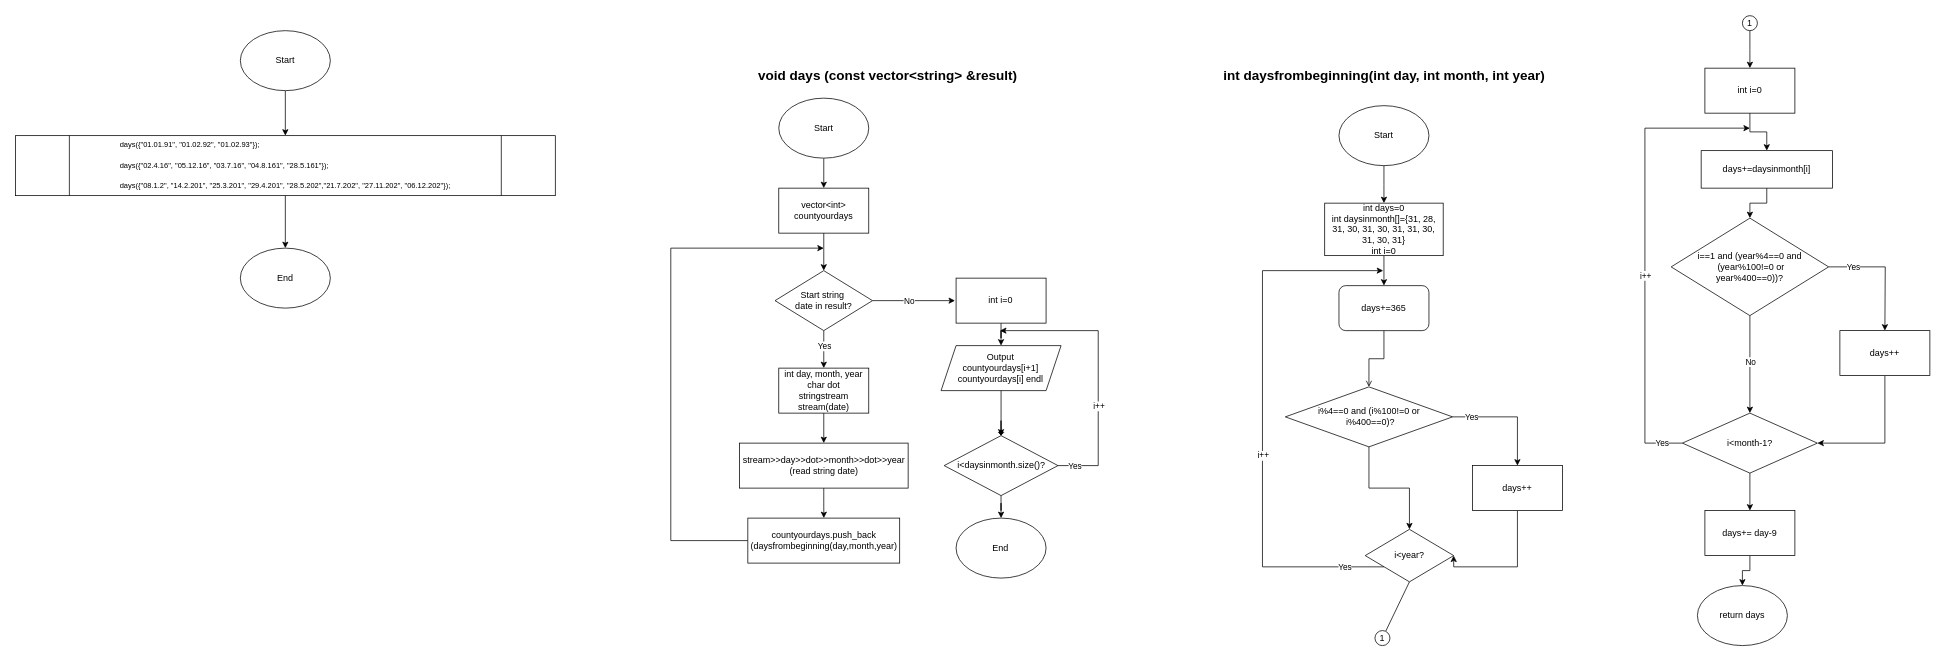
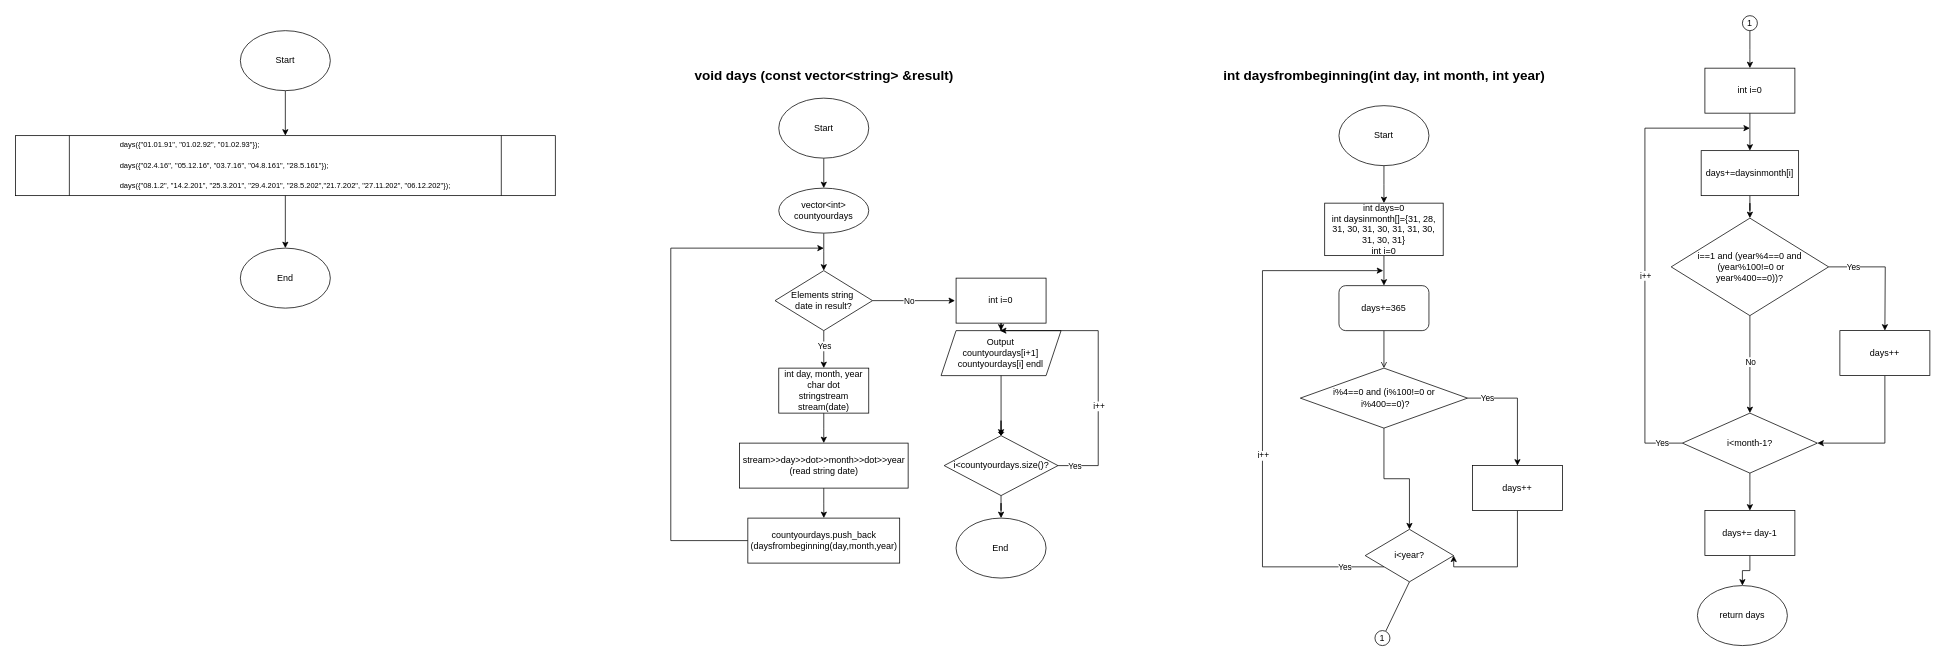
(888, 75) -> (824, 75)
(1767, 169) -> (1750, 173)
(824, 210) -> (824, 210)
(824, 300) -> (824, 300)
(1001, 368) -> (1001, 353)
(1369, 417) -> (1384, 398)
(1002, 465) -> (1002, 465)
(1750, 533) -> (1750, 533)
